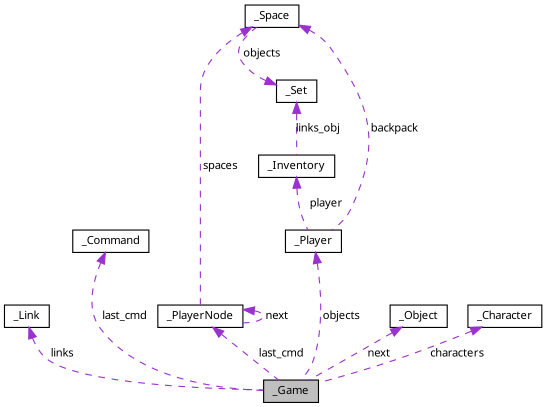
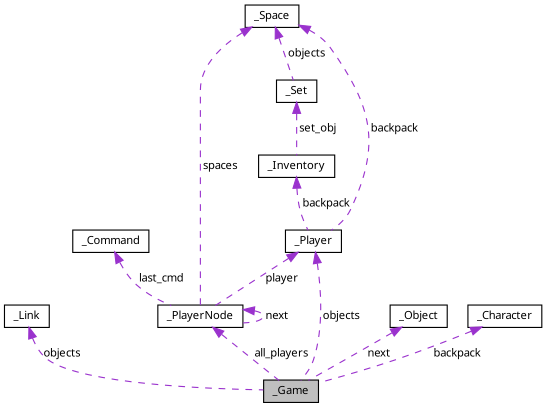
(239, 57) -> (286, 59)
(317, 129) -> (317, 129)
(325, 204) -> (325, 204)
none -> (252, 282)
(61, 354) -> (61, 354)
(280, 354) -> (280, 354)
(456, 354) -> (456, 354)
(143, 363) -> (141, 289)
